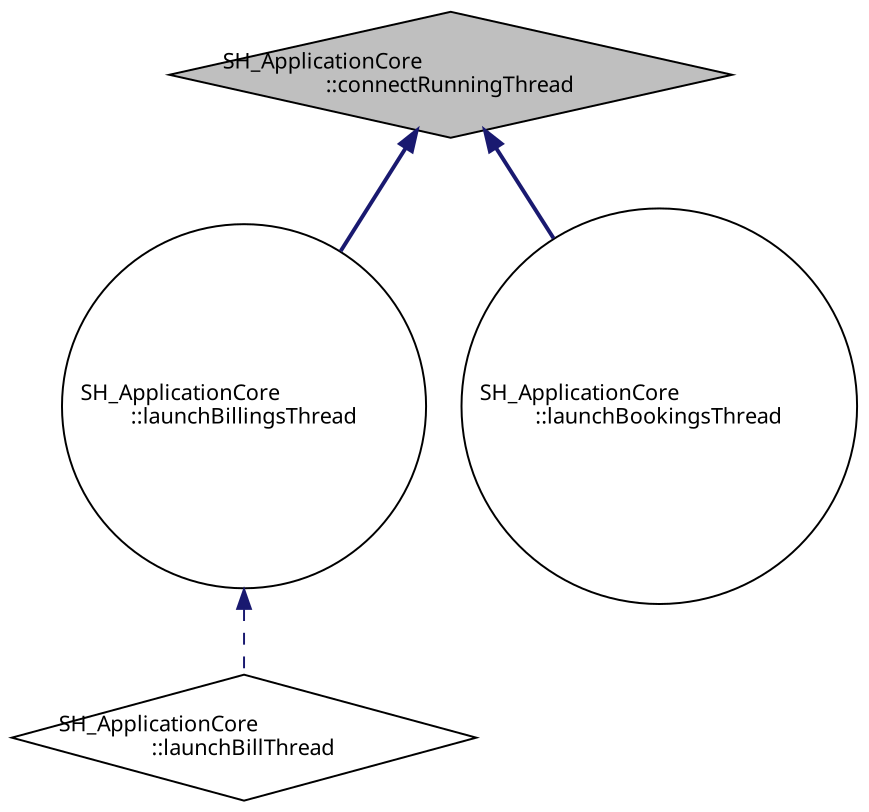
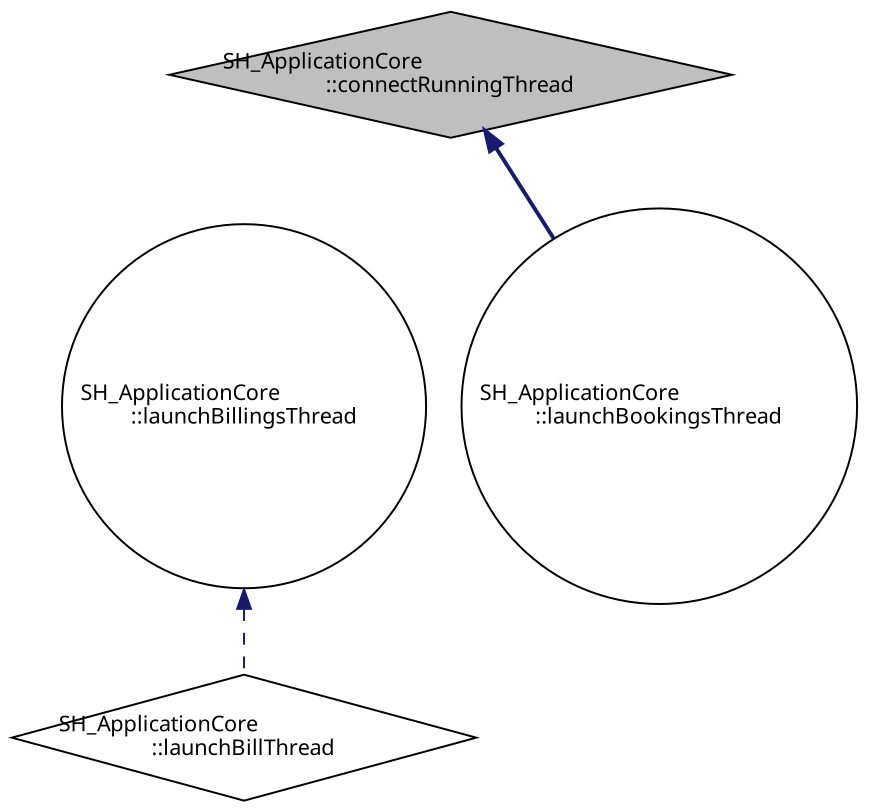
(373, 200) -> none
